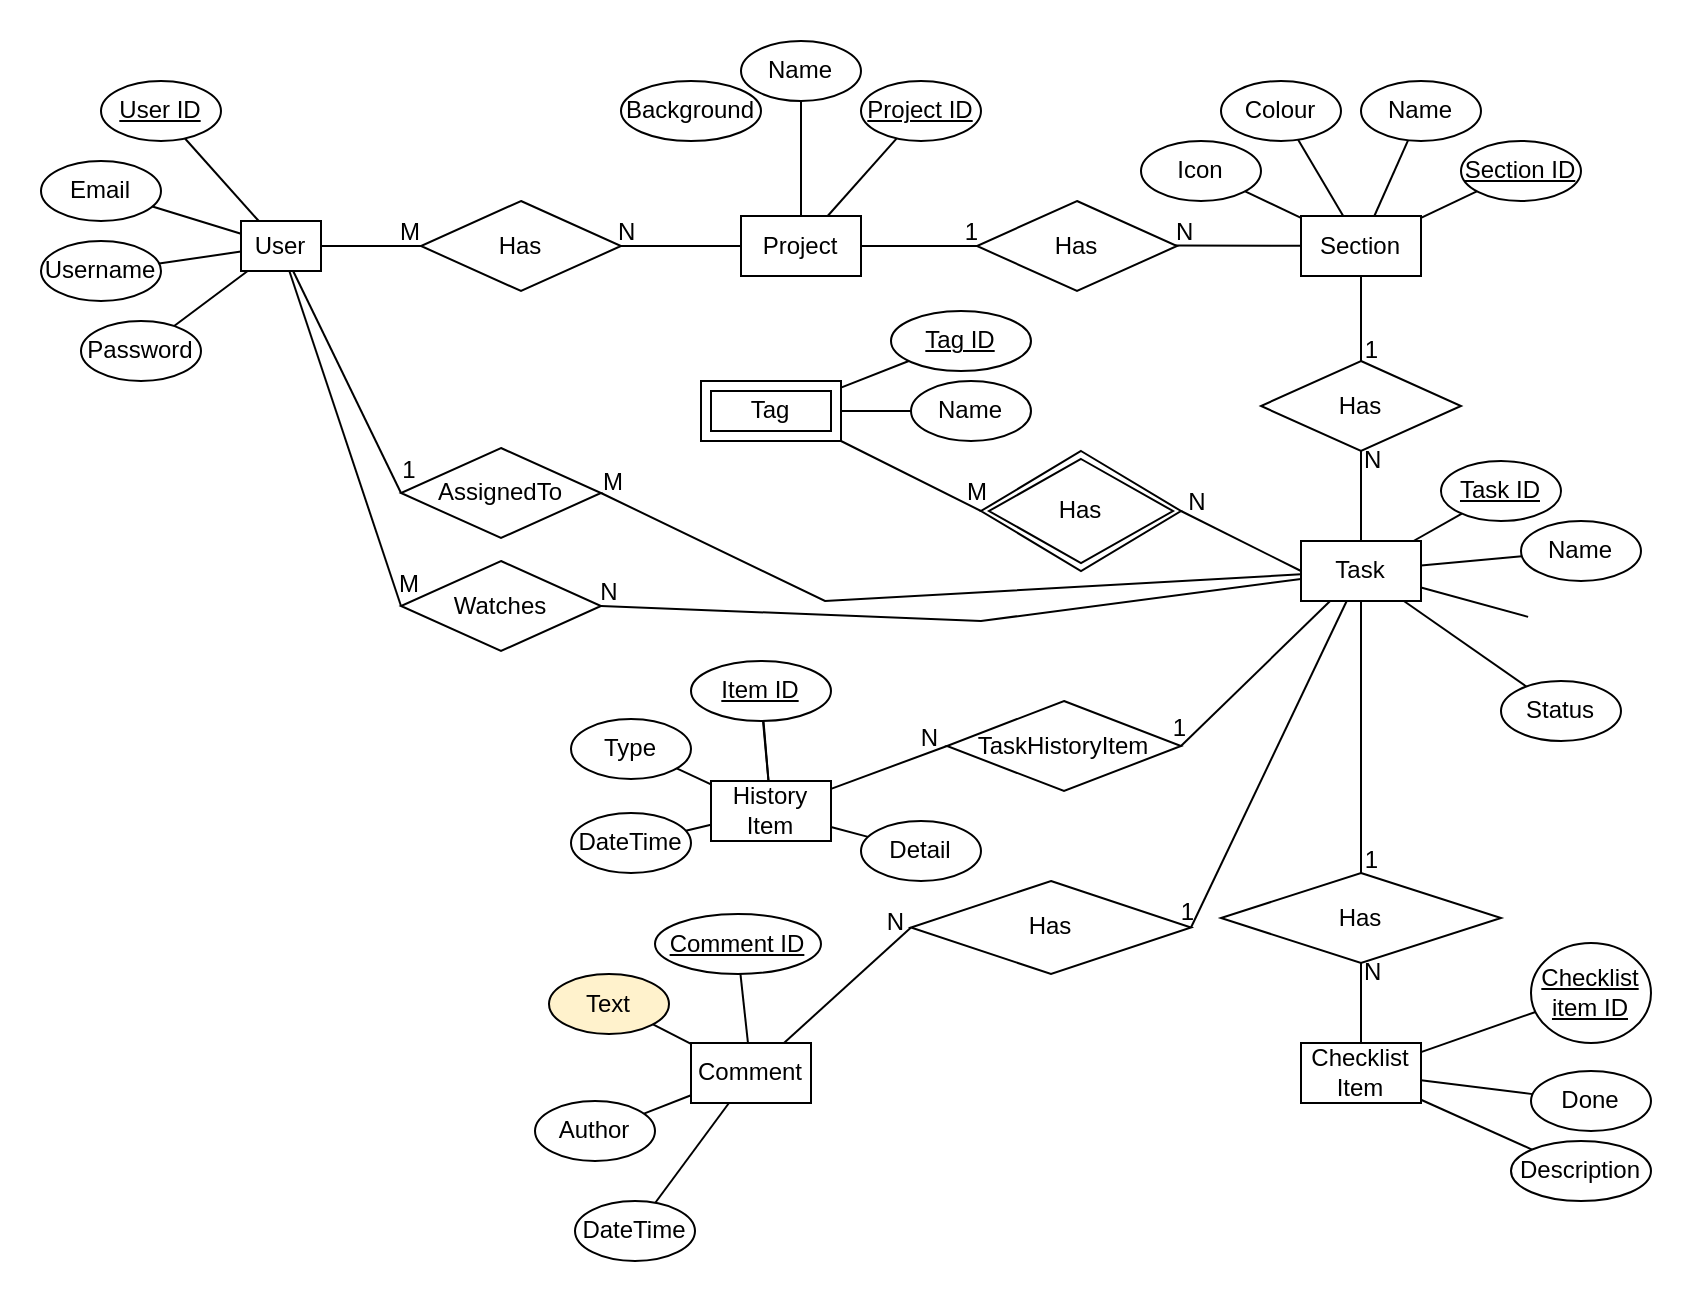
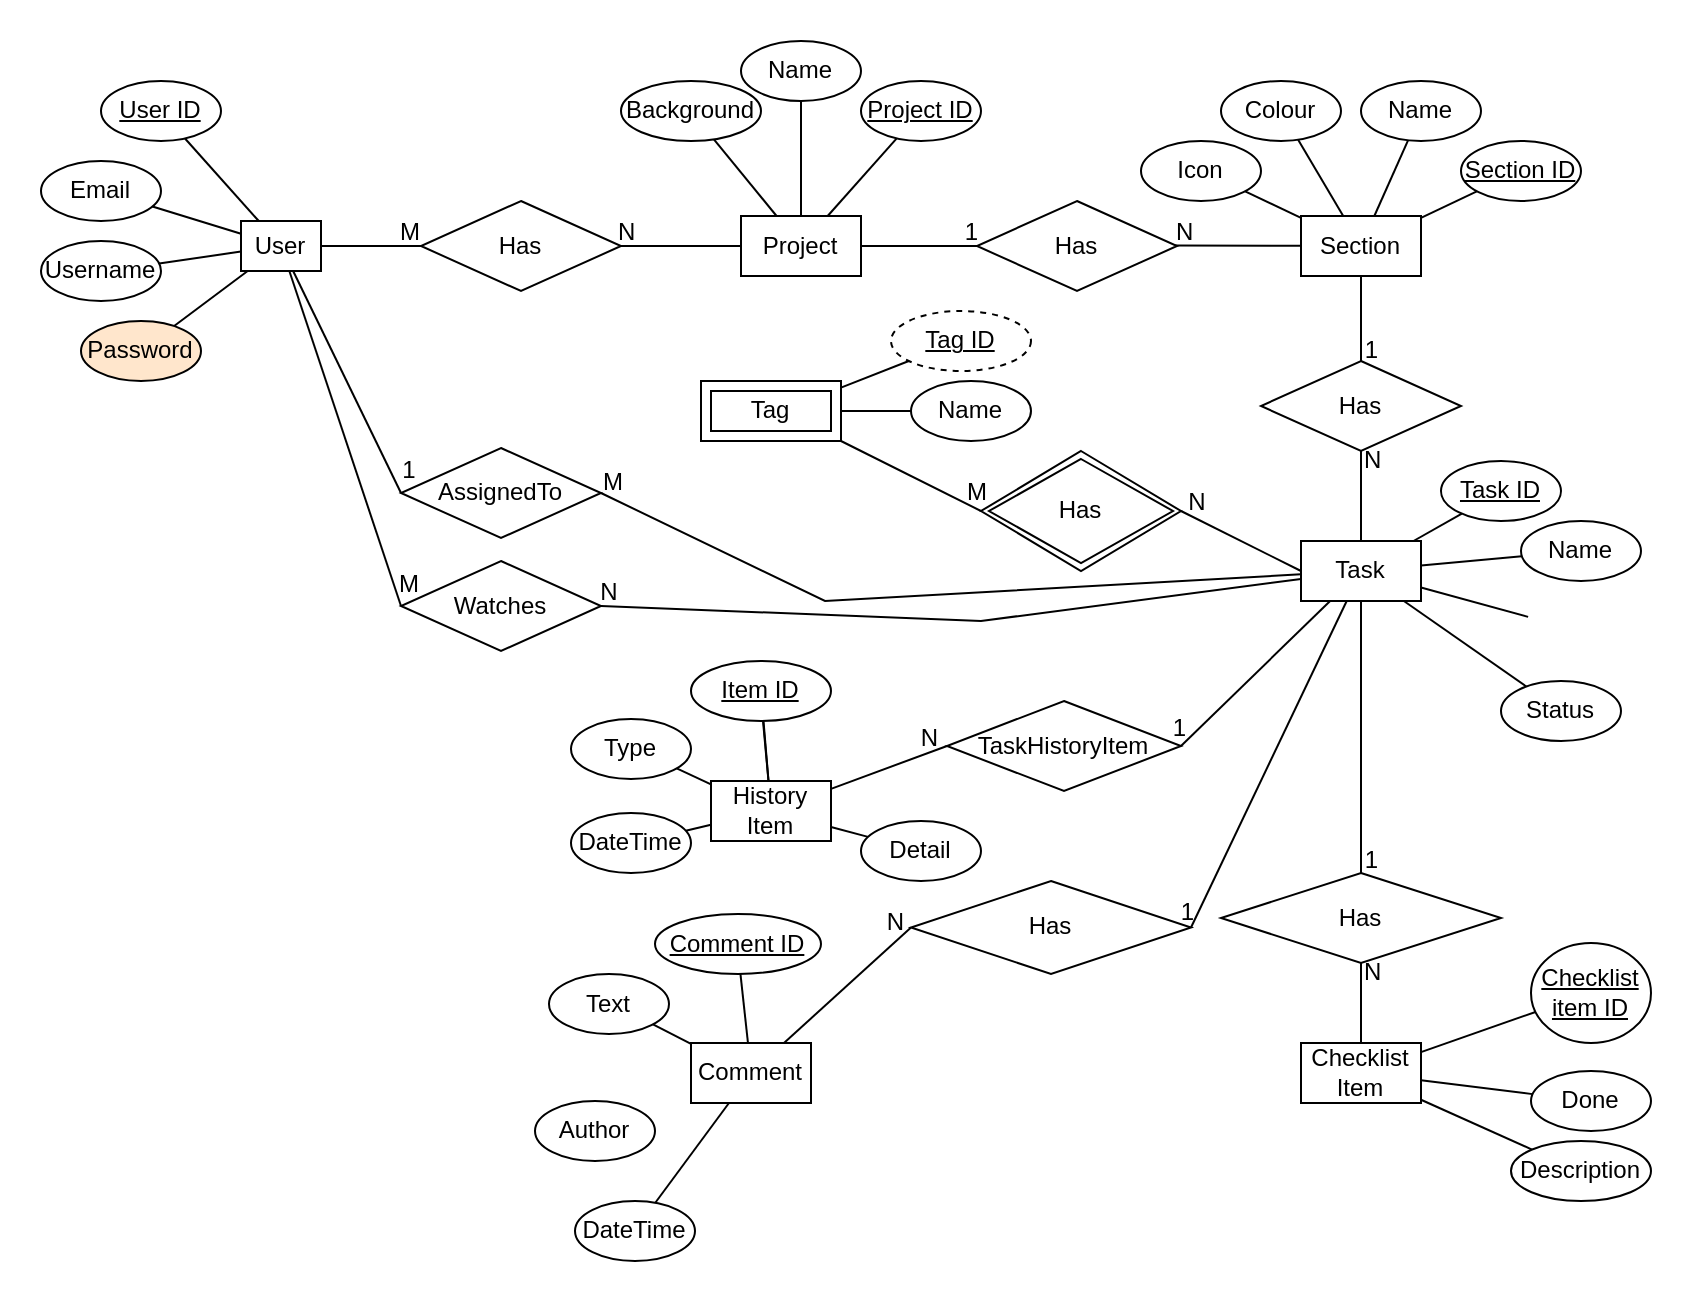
none -> (745, 177)
(961, 341) -> (961, 341)
(141, 351) -> (141, 351)
(609, 1004) -> (609, 1004)
(667, 1104) -> none
